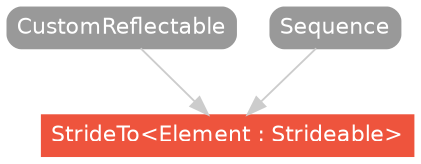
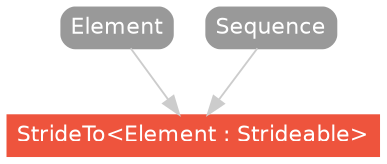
(122, 28) -> (117, 28)
